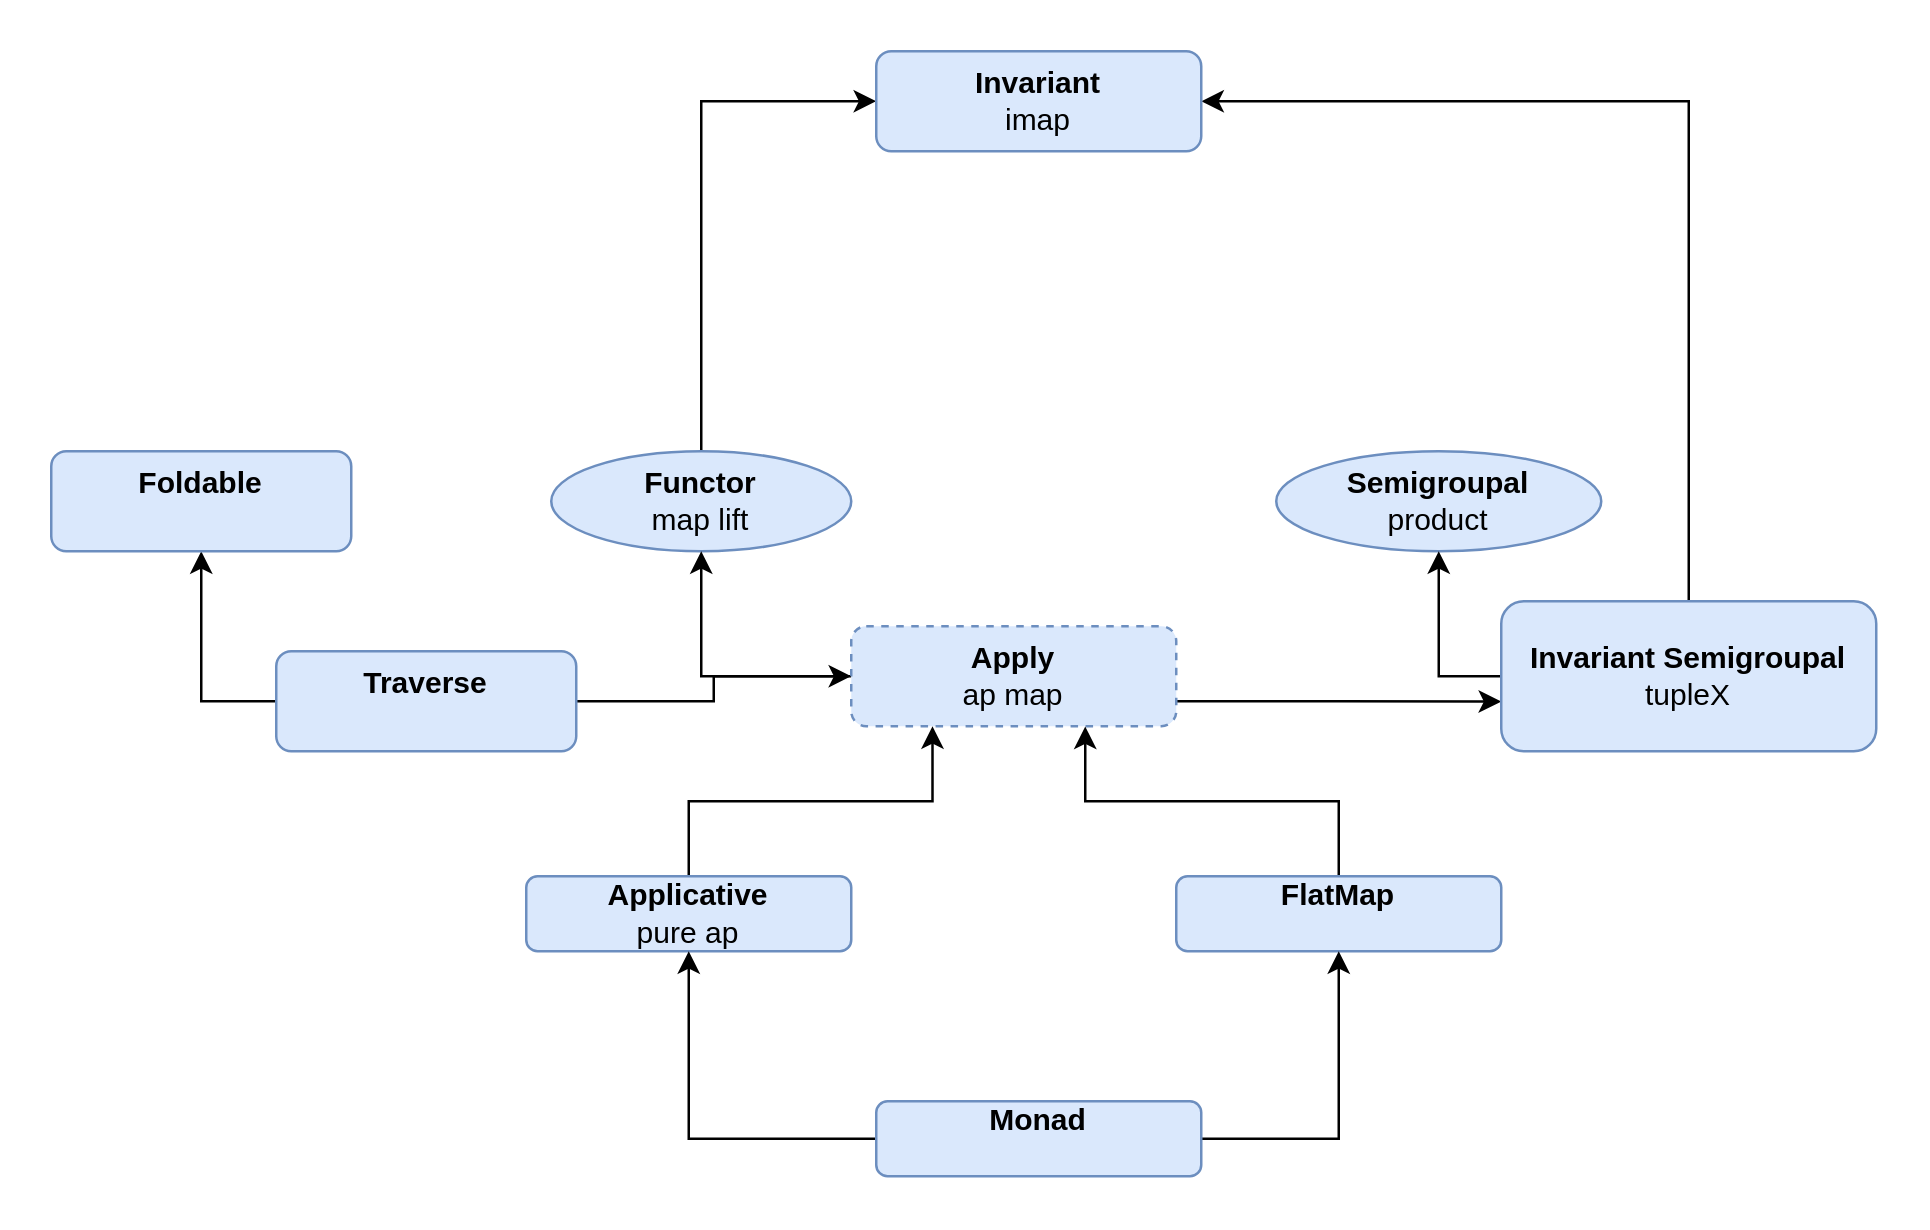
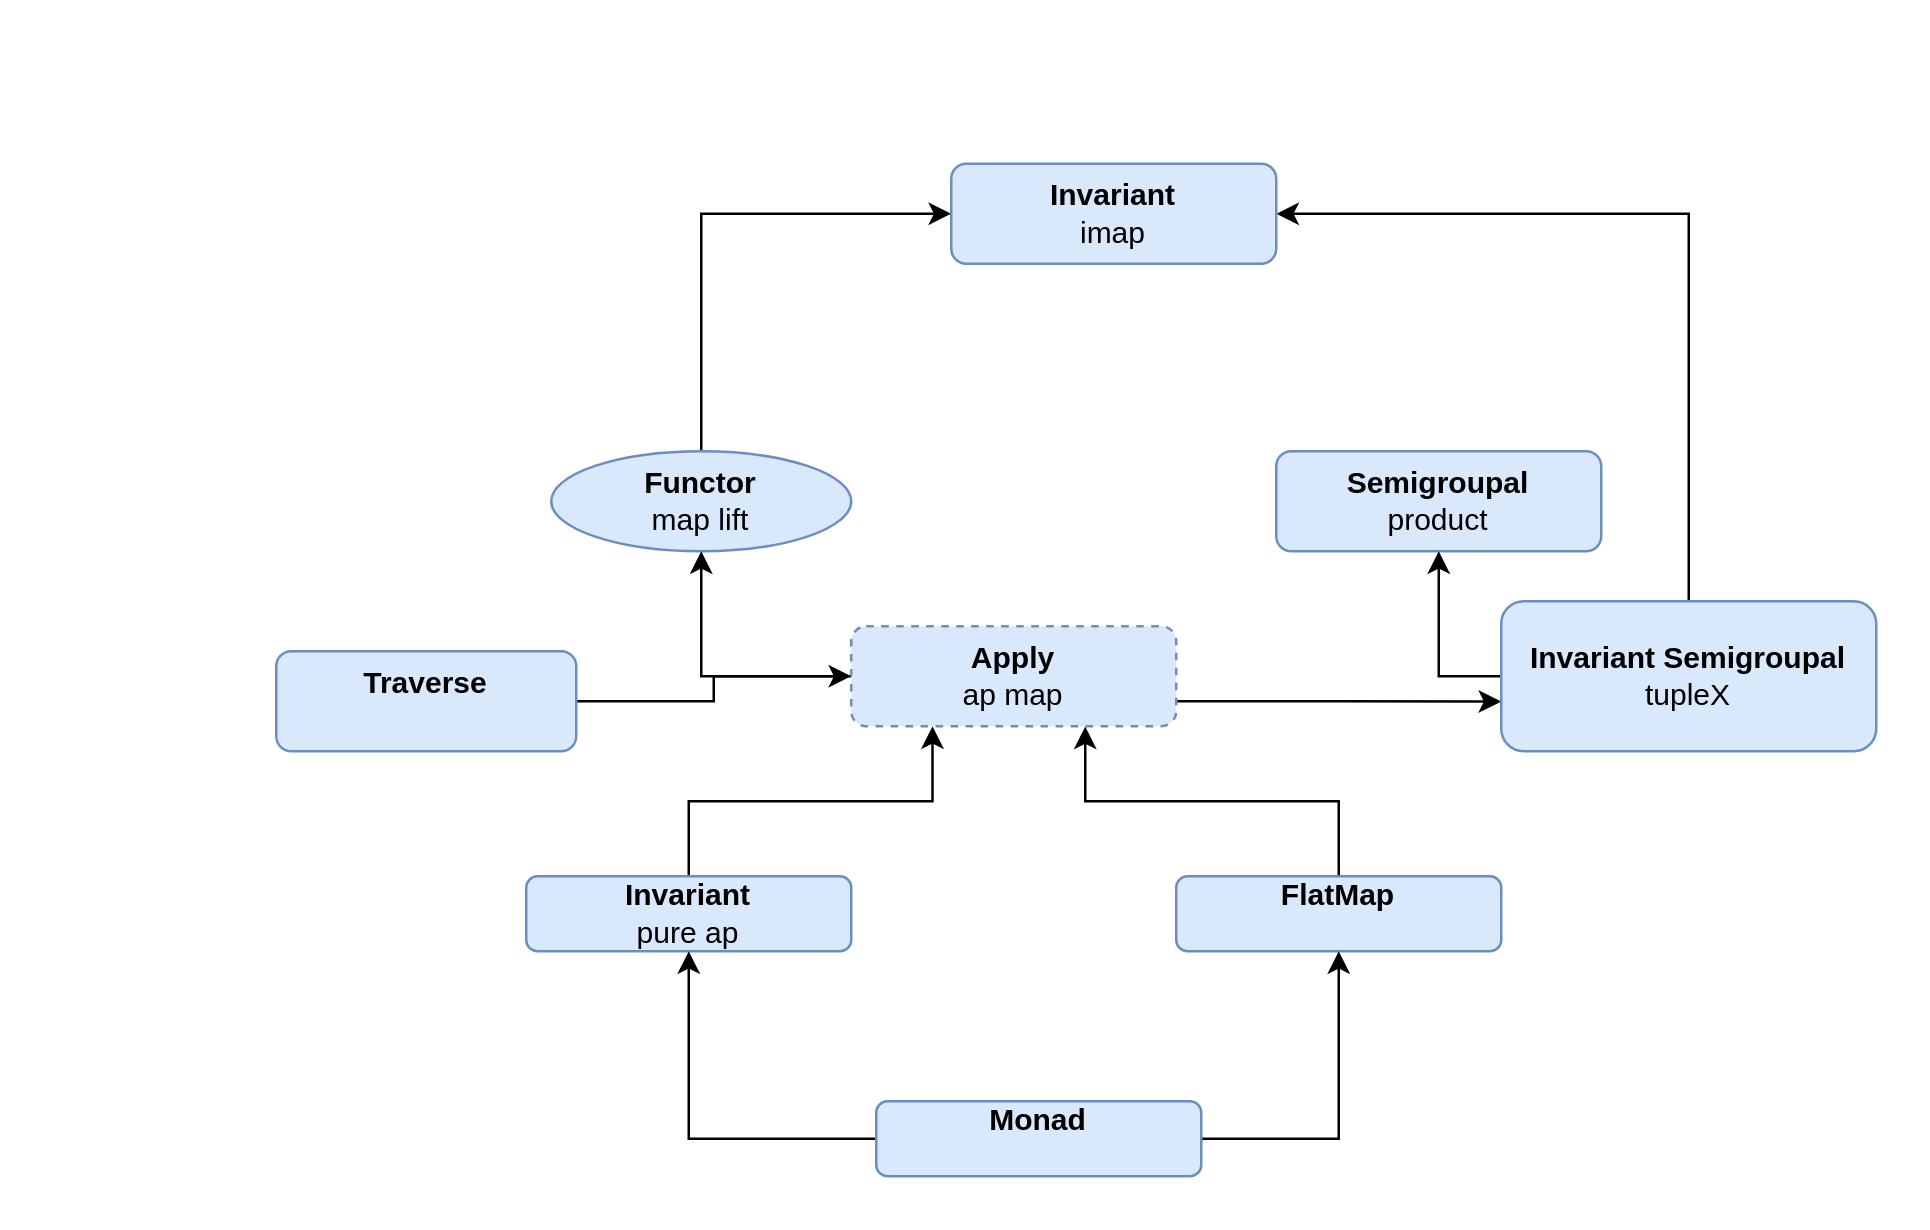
(1039, 101) -> (1114, 214)
(201, 501) -> none
(1439, 501) -> (1439, 501)
(201, 672) -> none
(689, 914) -> (689, 914)
